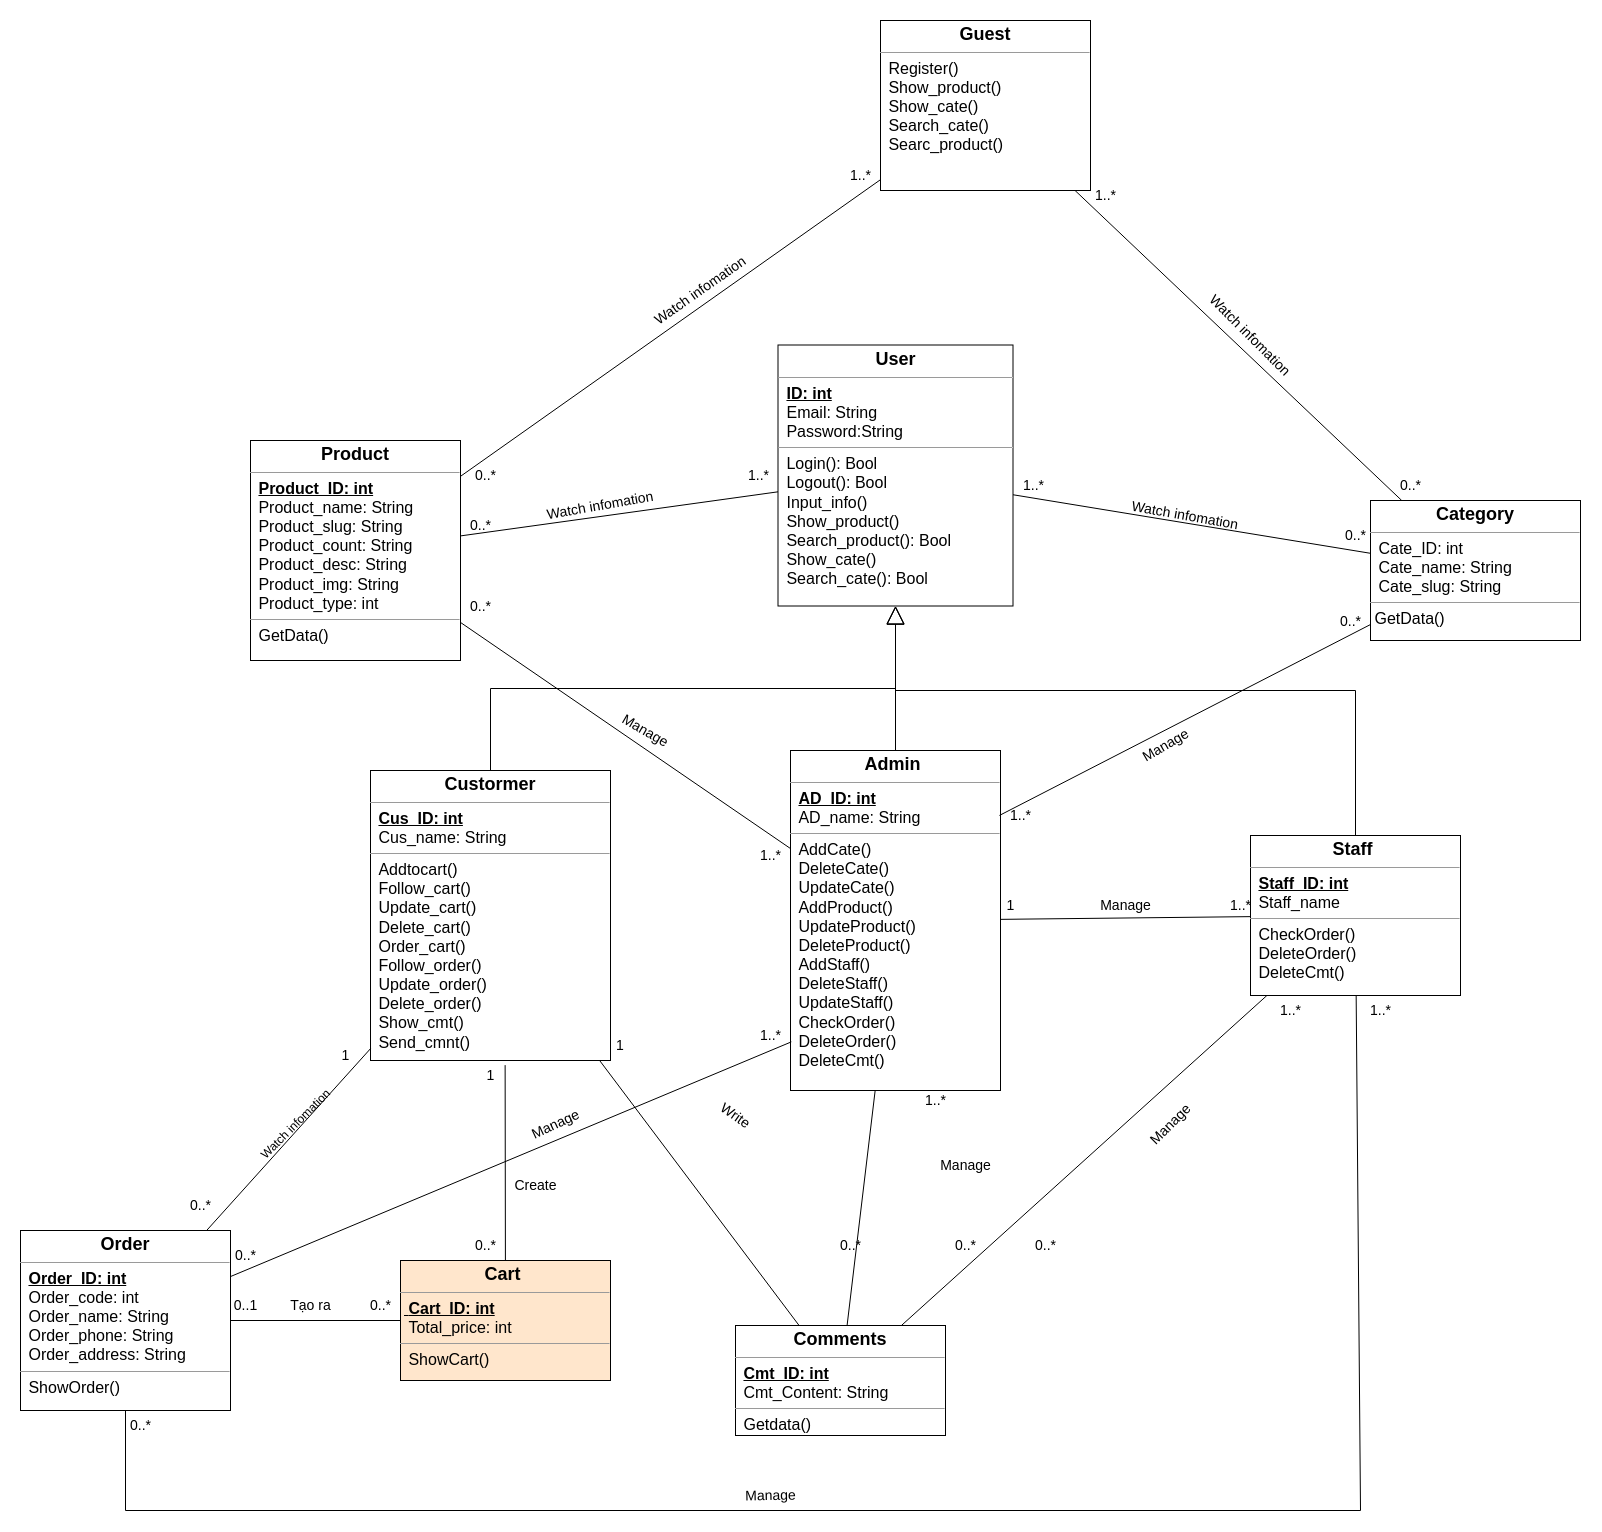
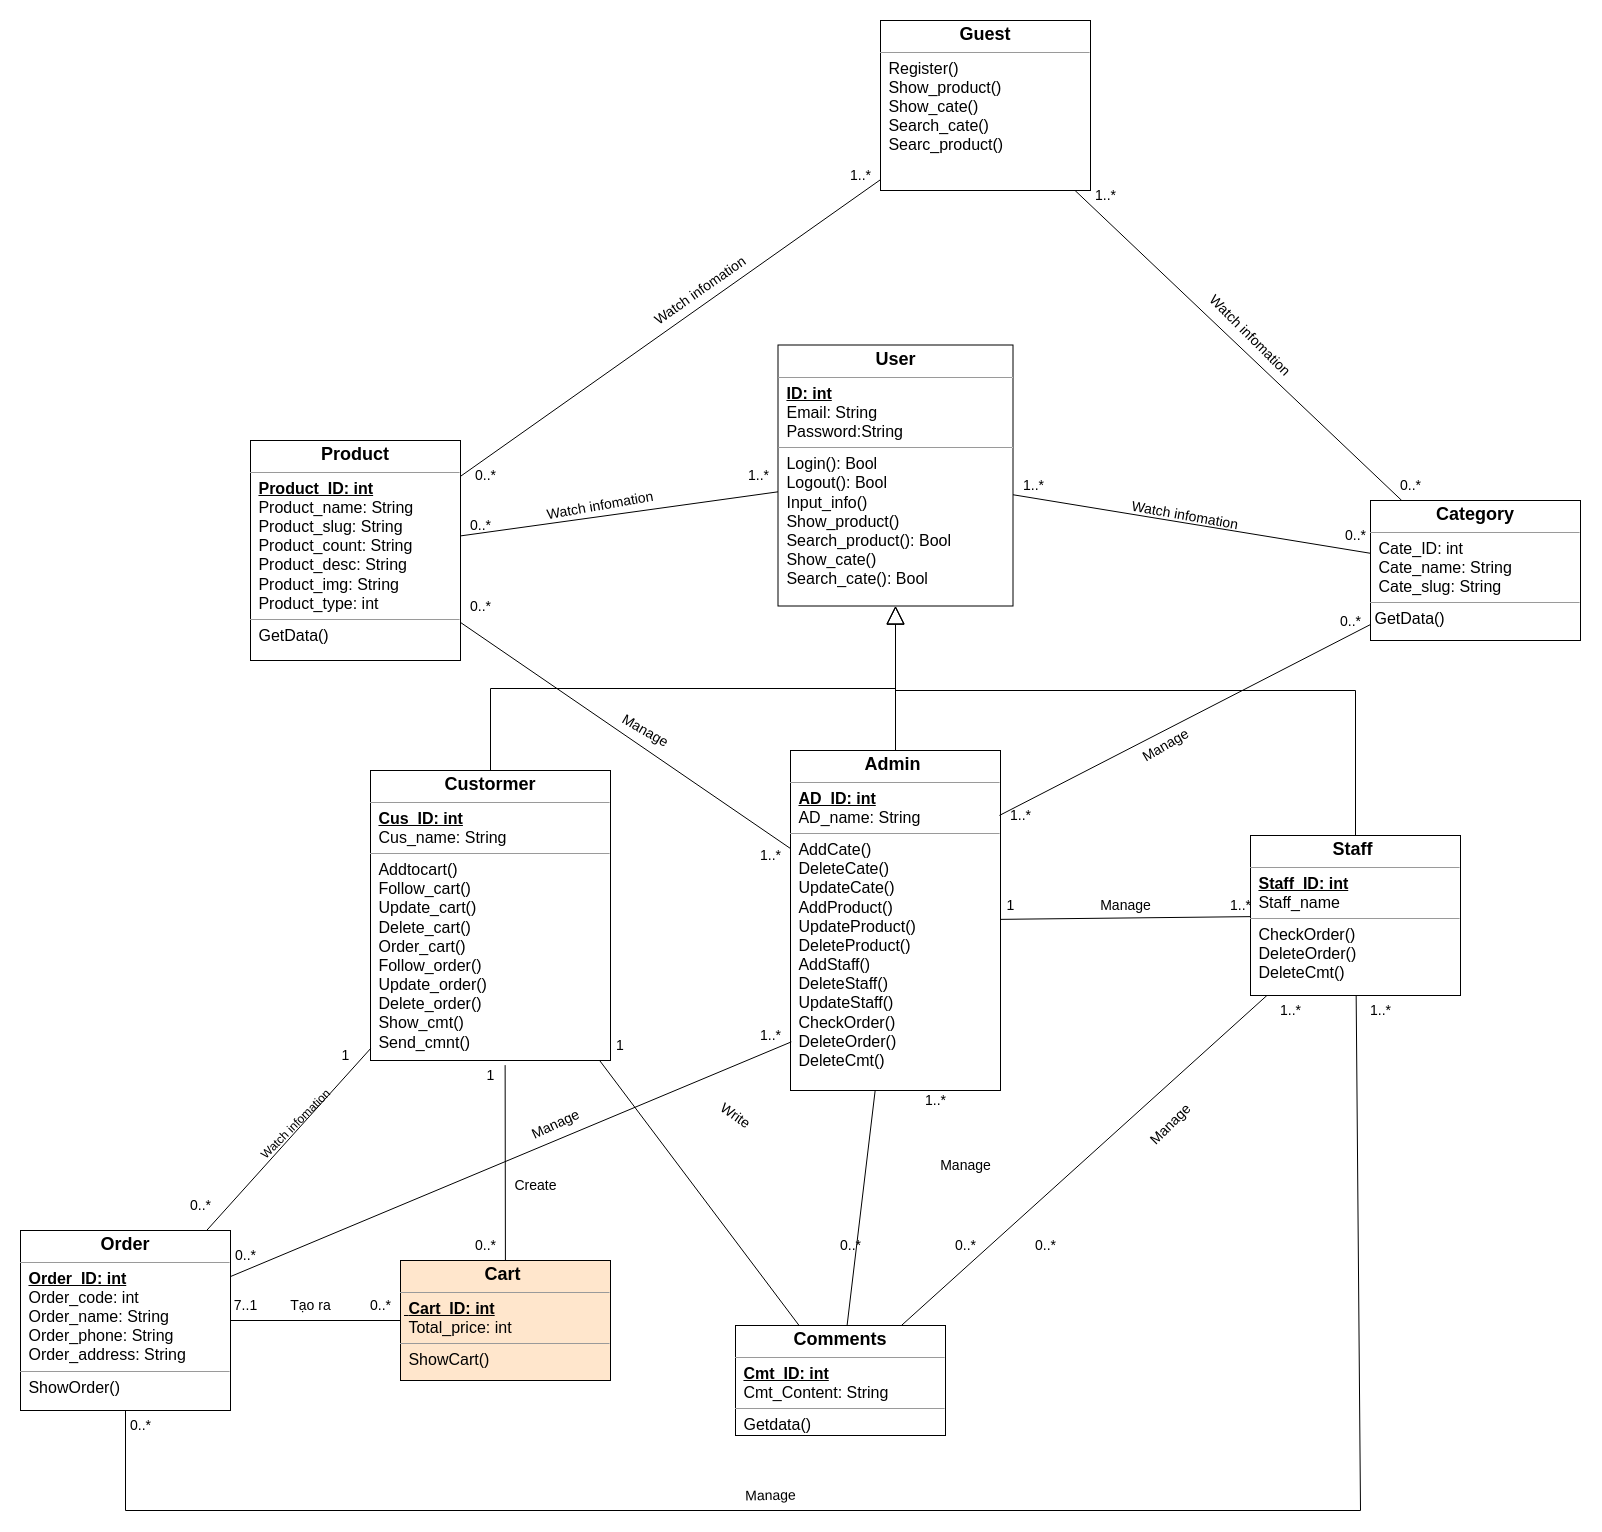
(246, 1306) -> (246, 1306)
